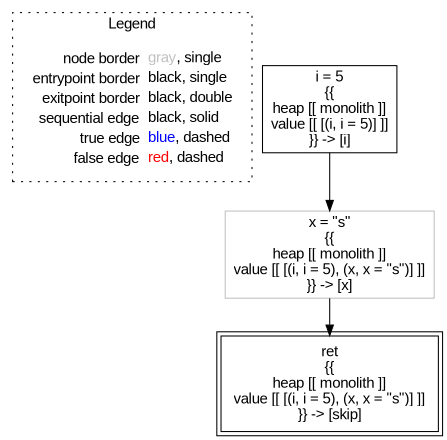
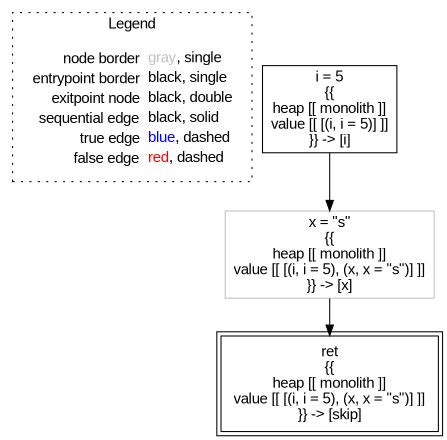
(93, 99) -> (98, 99)
